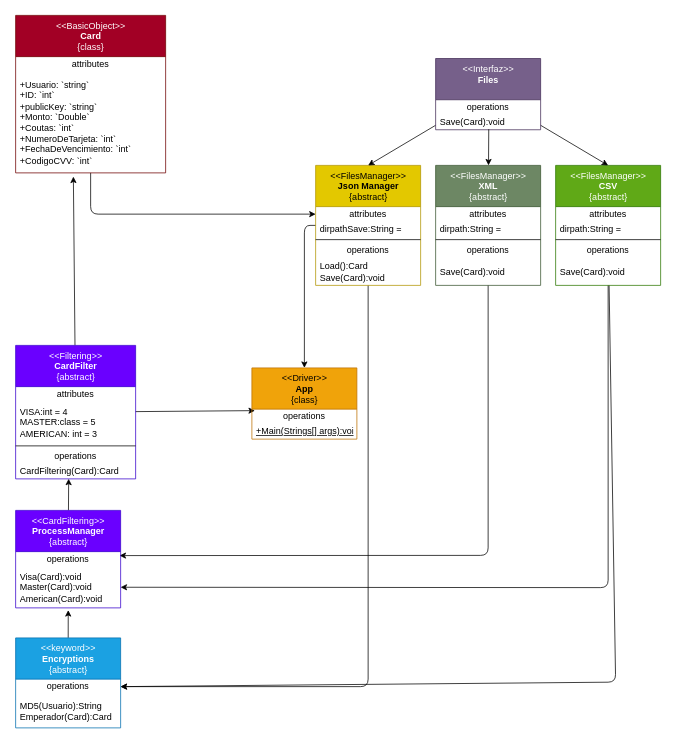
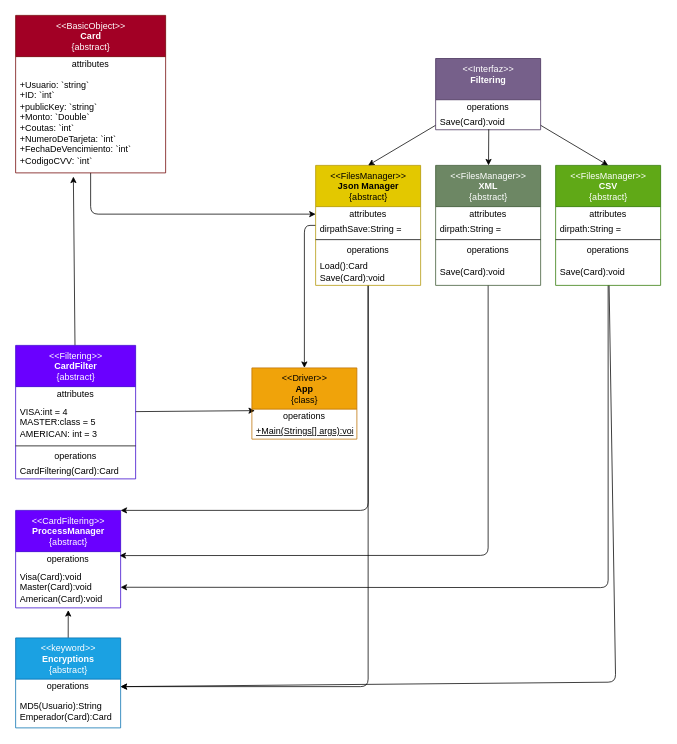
(91, 37) -> (91, 37)
(488, 75) -> (488, 75)
(68, 497) -> none
none -> (245, 510)
